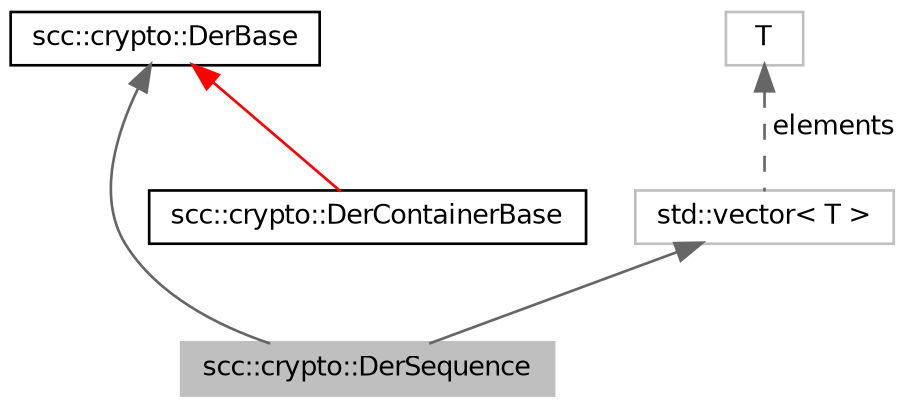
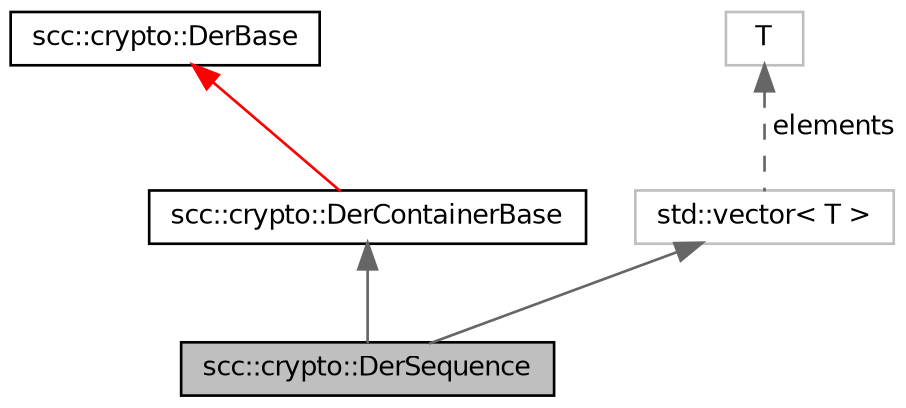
(130, 251) -> (368, 307)
(368, 369) -> (368, 369)
